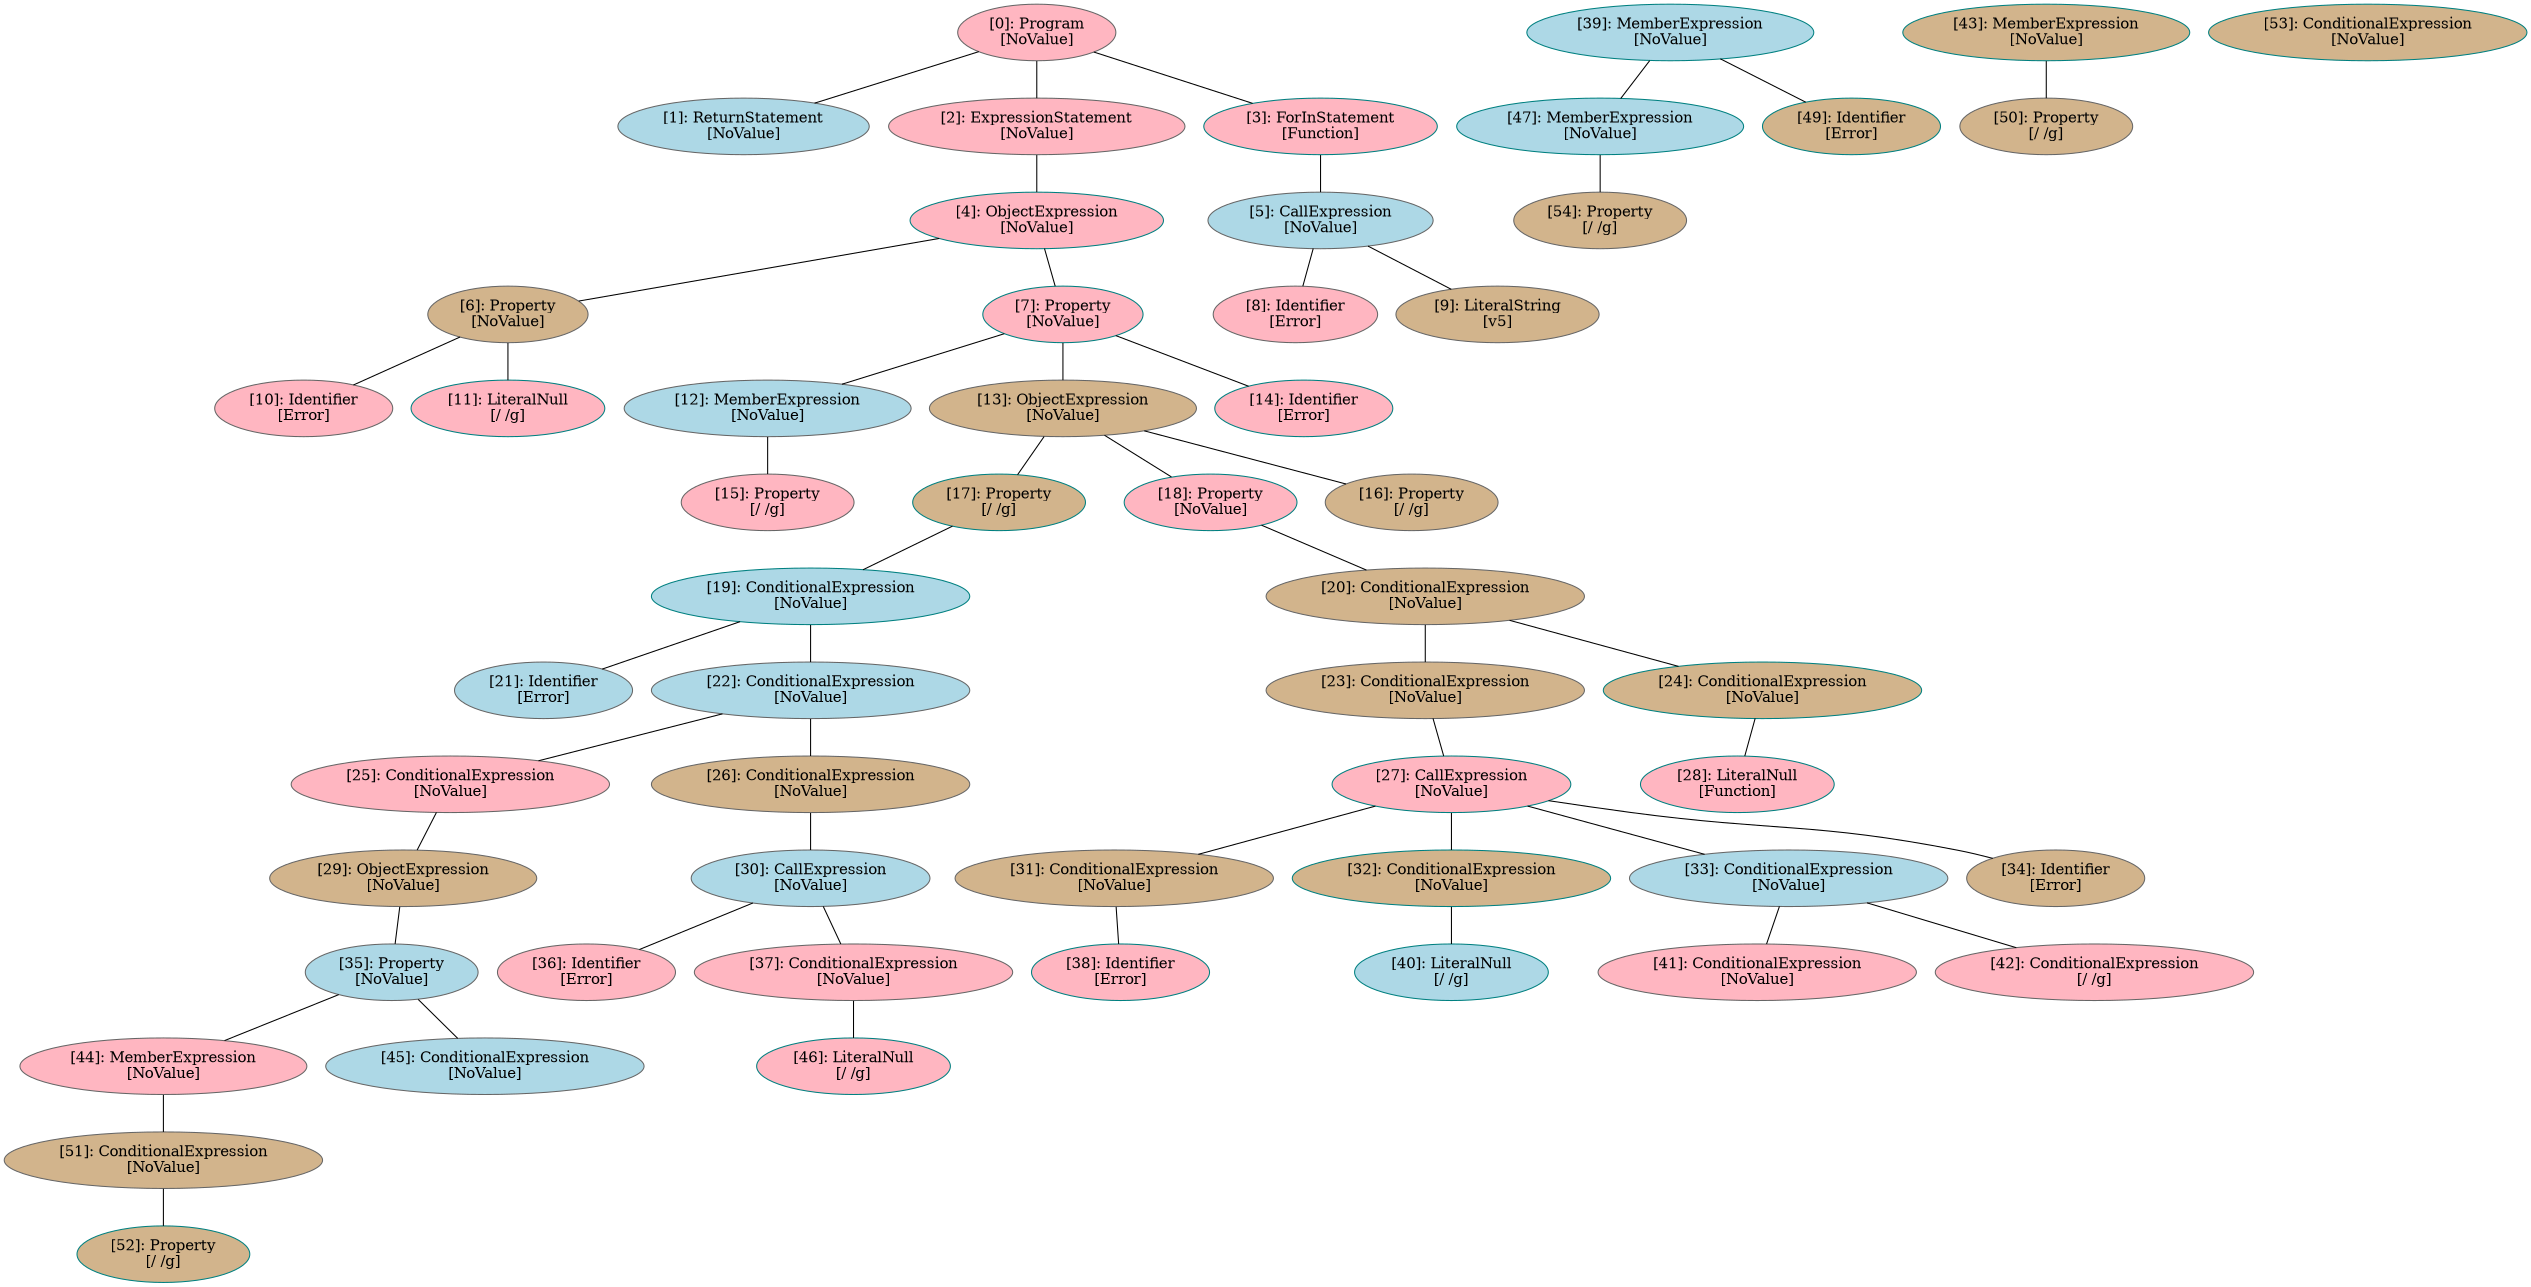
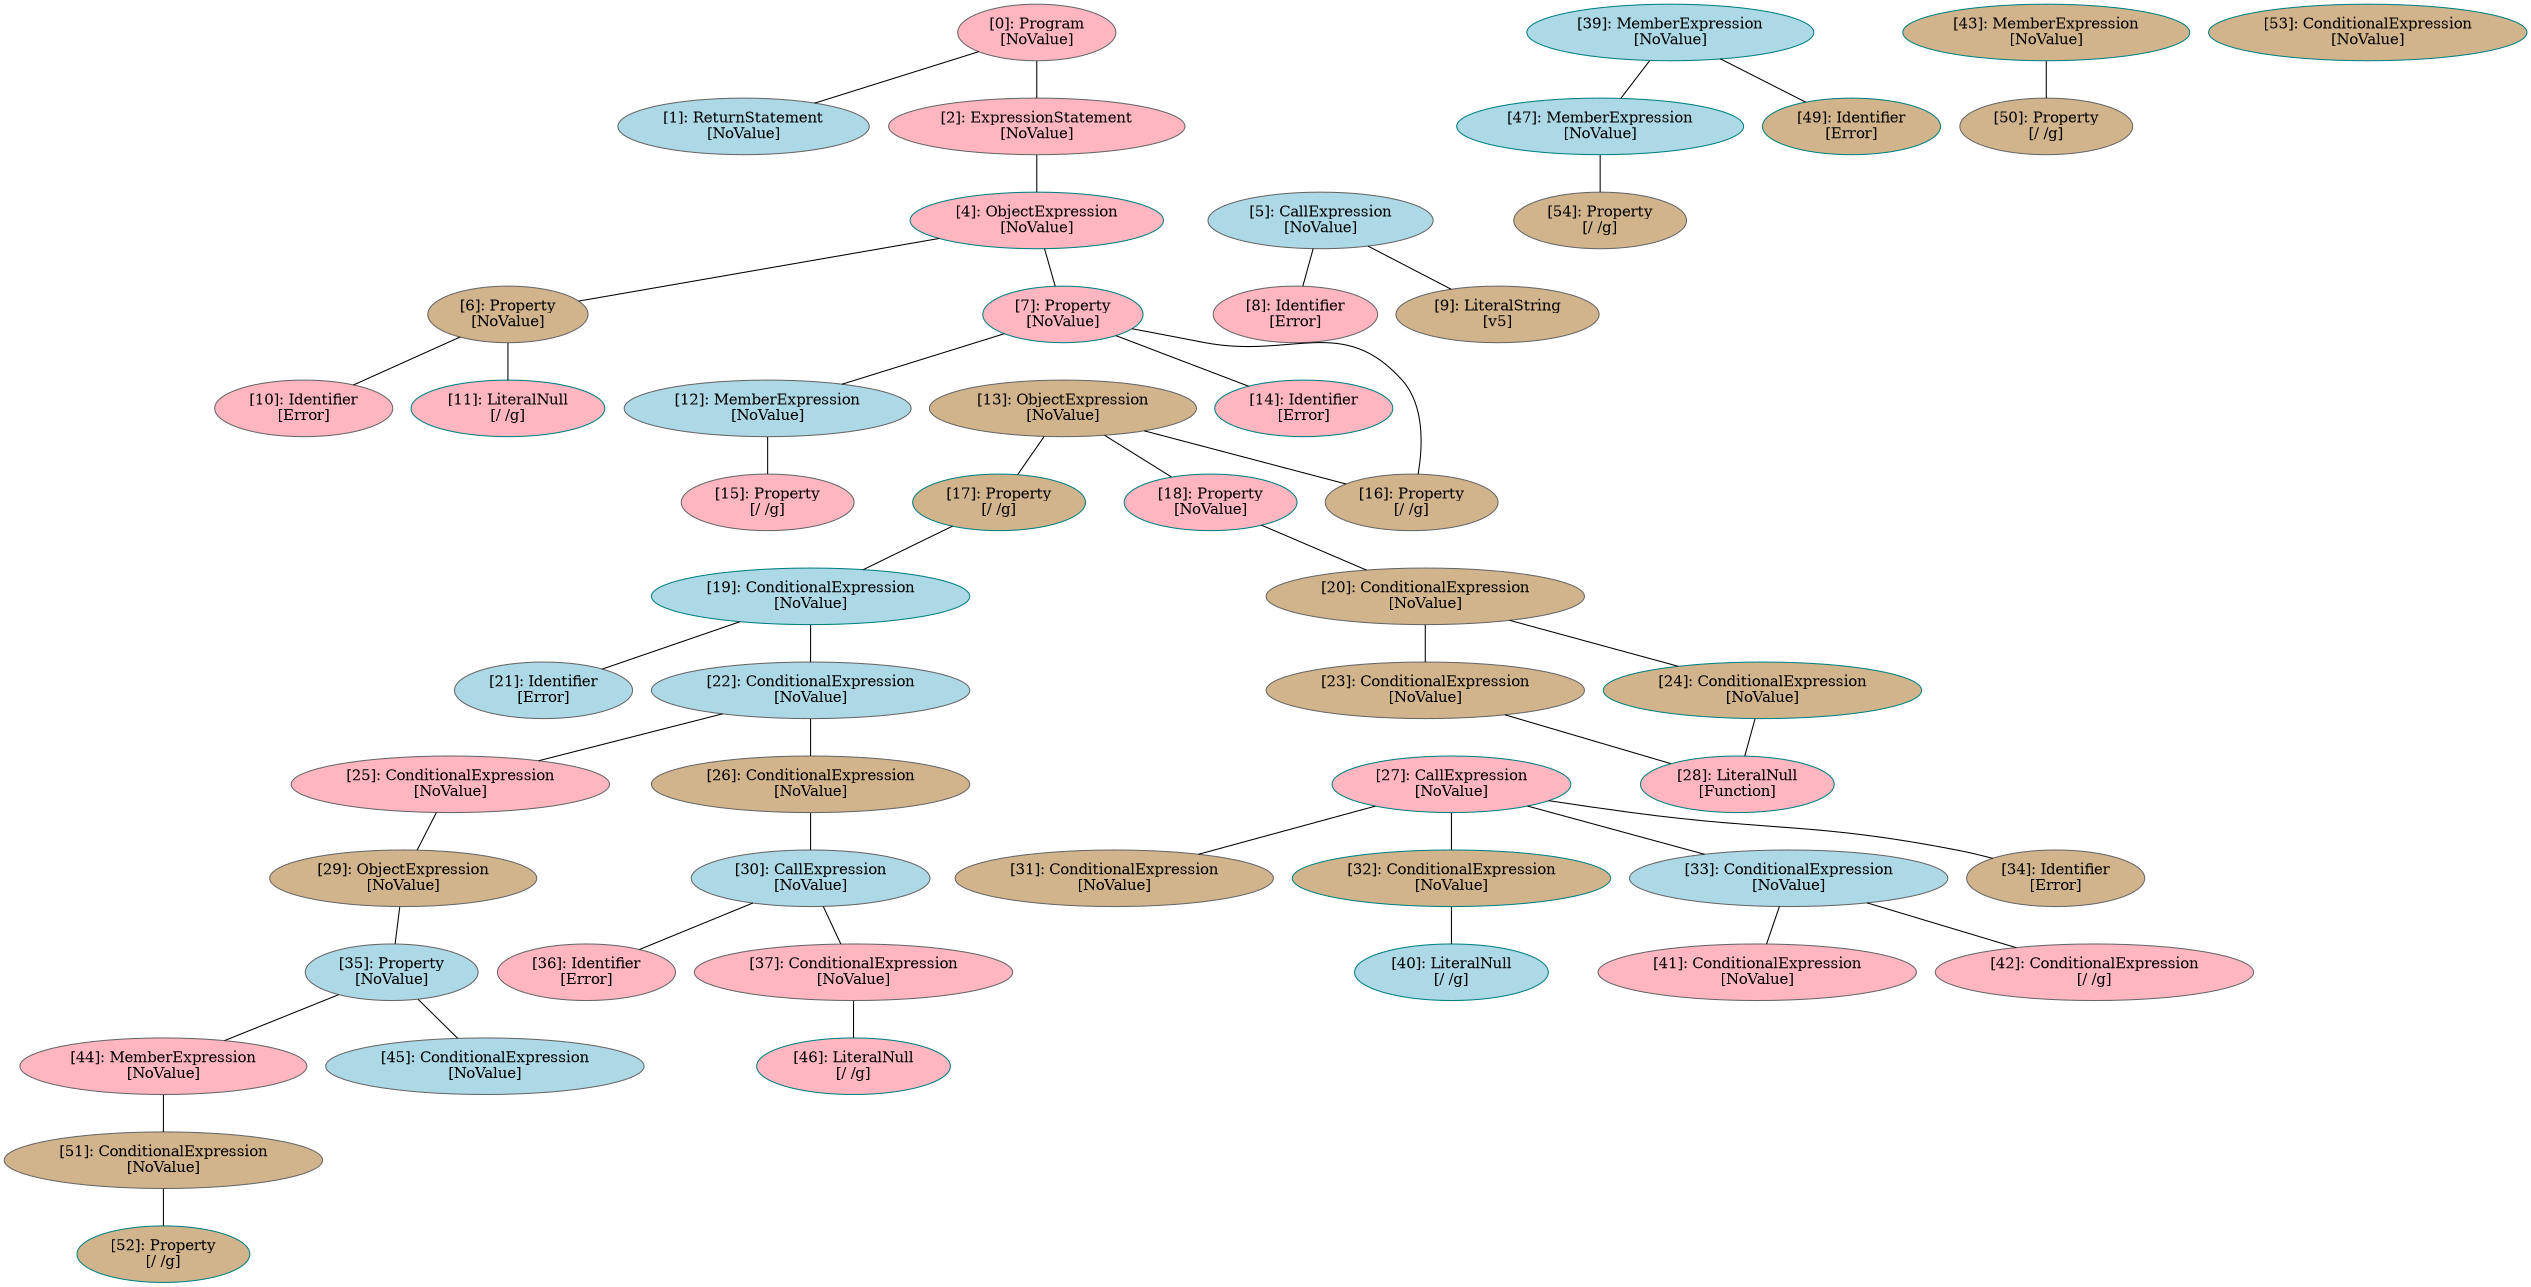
(1321, 126) -> none
(1063, 362) -> (1321, 343)
(1438, 737) -> (1588, 739)
(1121, 972) -> none
